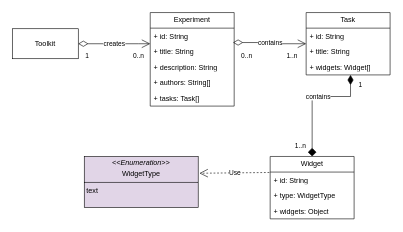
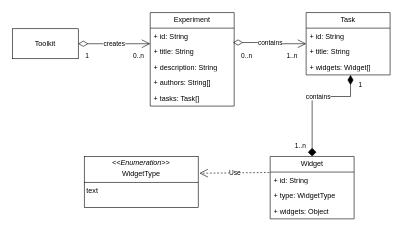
(141, 182) -> (141, 182)
